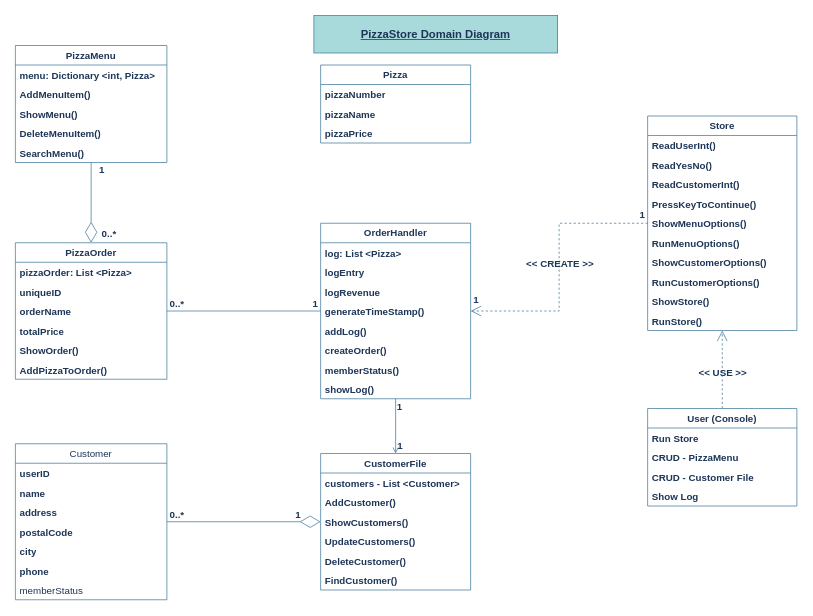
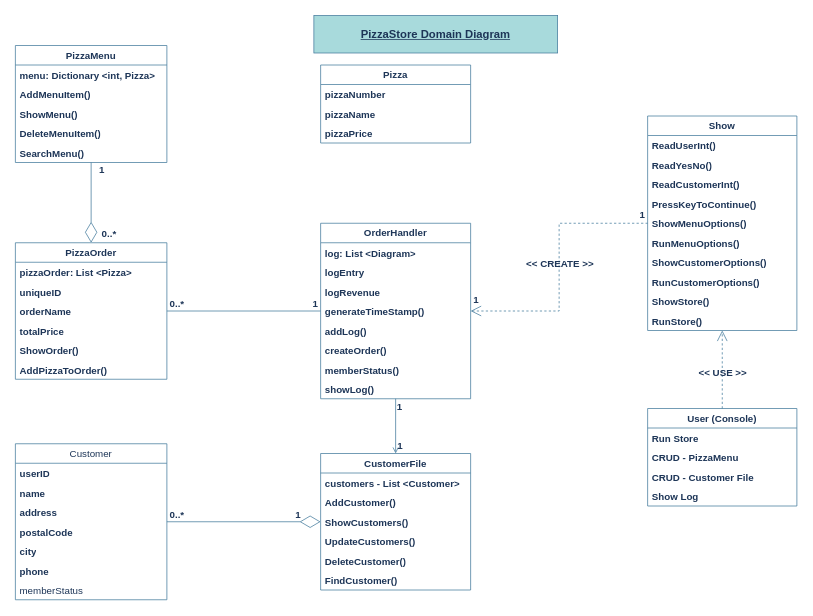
(722, 126) -> (722, 126)
(364, 254) -> (369, 254)
